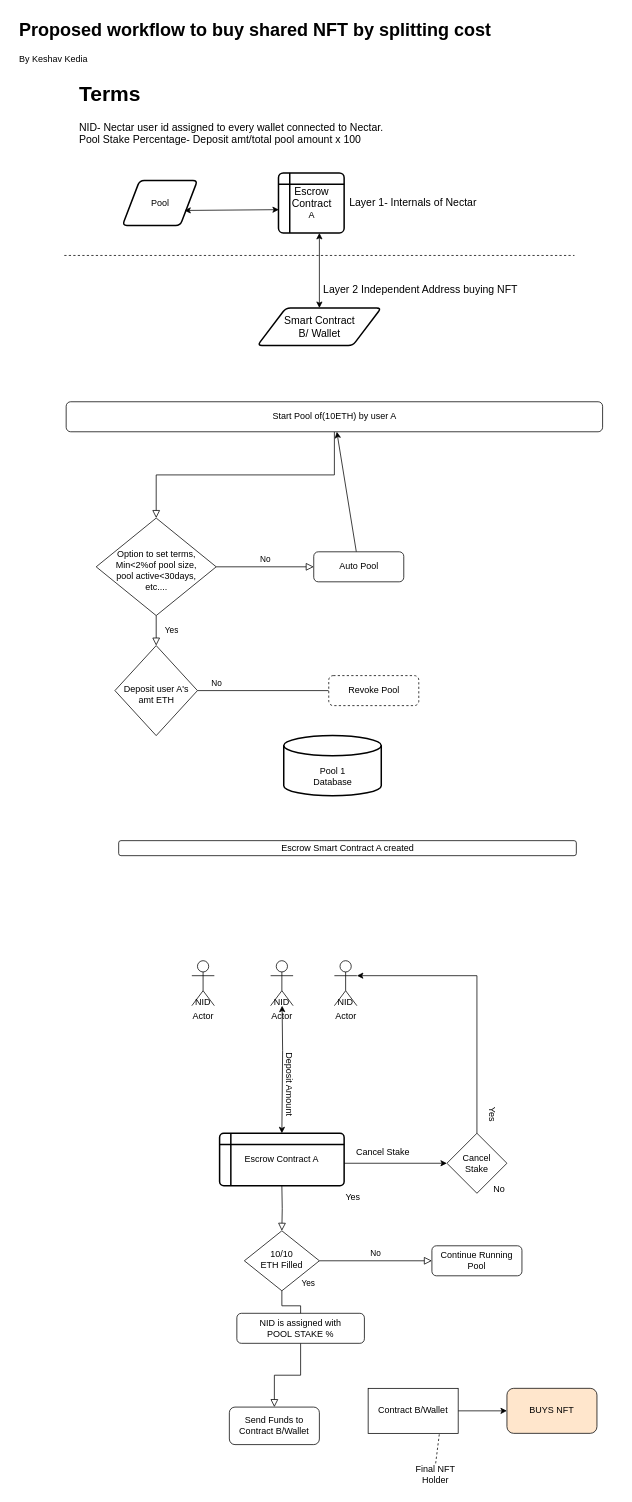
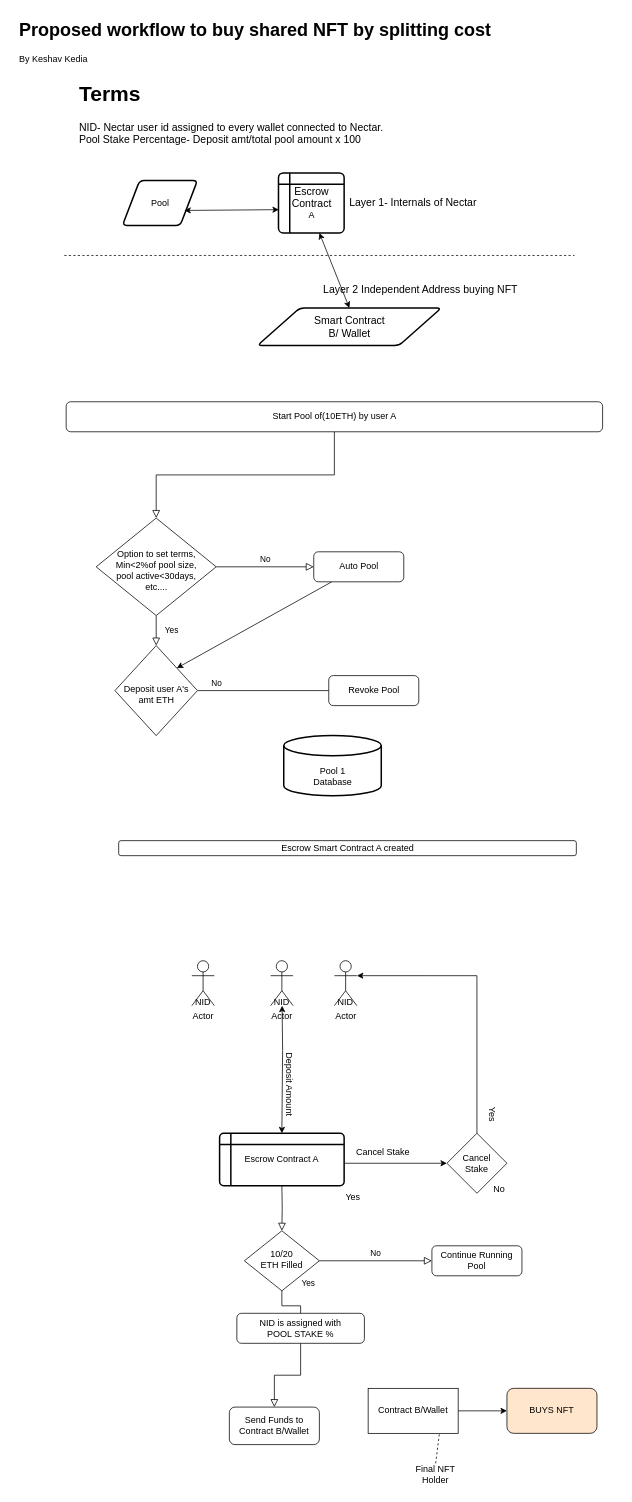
(319, 327) -> (349, 327)
(347, 493) -> (256, 624)
(374, 690) -> (374, 690)
(282, 1259) -> (282, 1259)
